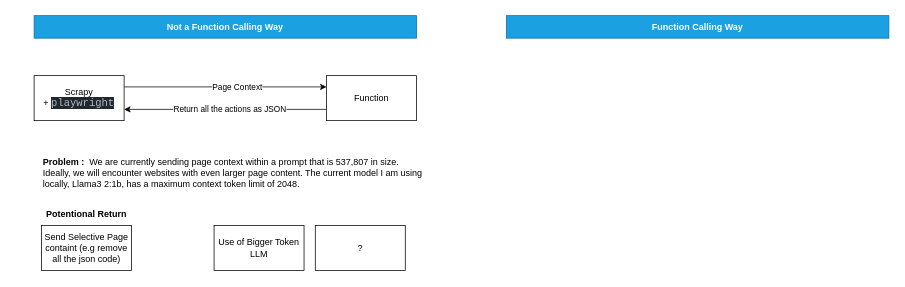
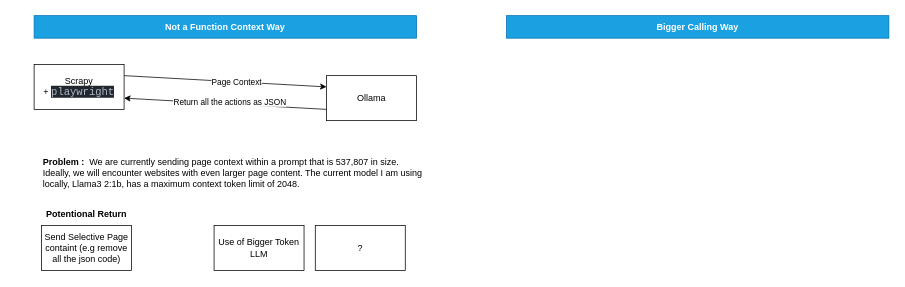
(225, 27) -> (225, 27)
(698, 27) -> (698, 27)
(79, 98) -> (79, 87)
(372, 98) -> (372, 98)
